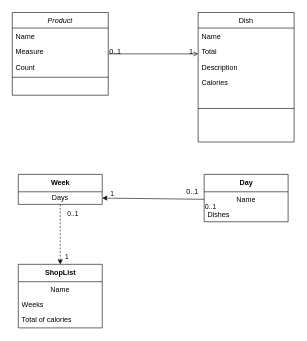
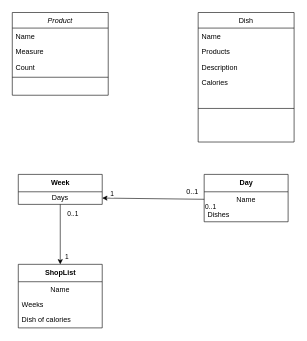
(211, 52) -> (218, 52)
(116, 54) -> none
(60, 232) -> (60, 232)
(51, 320) -> (49, 320)
